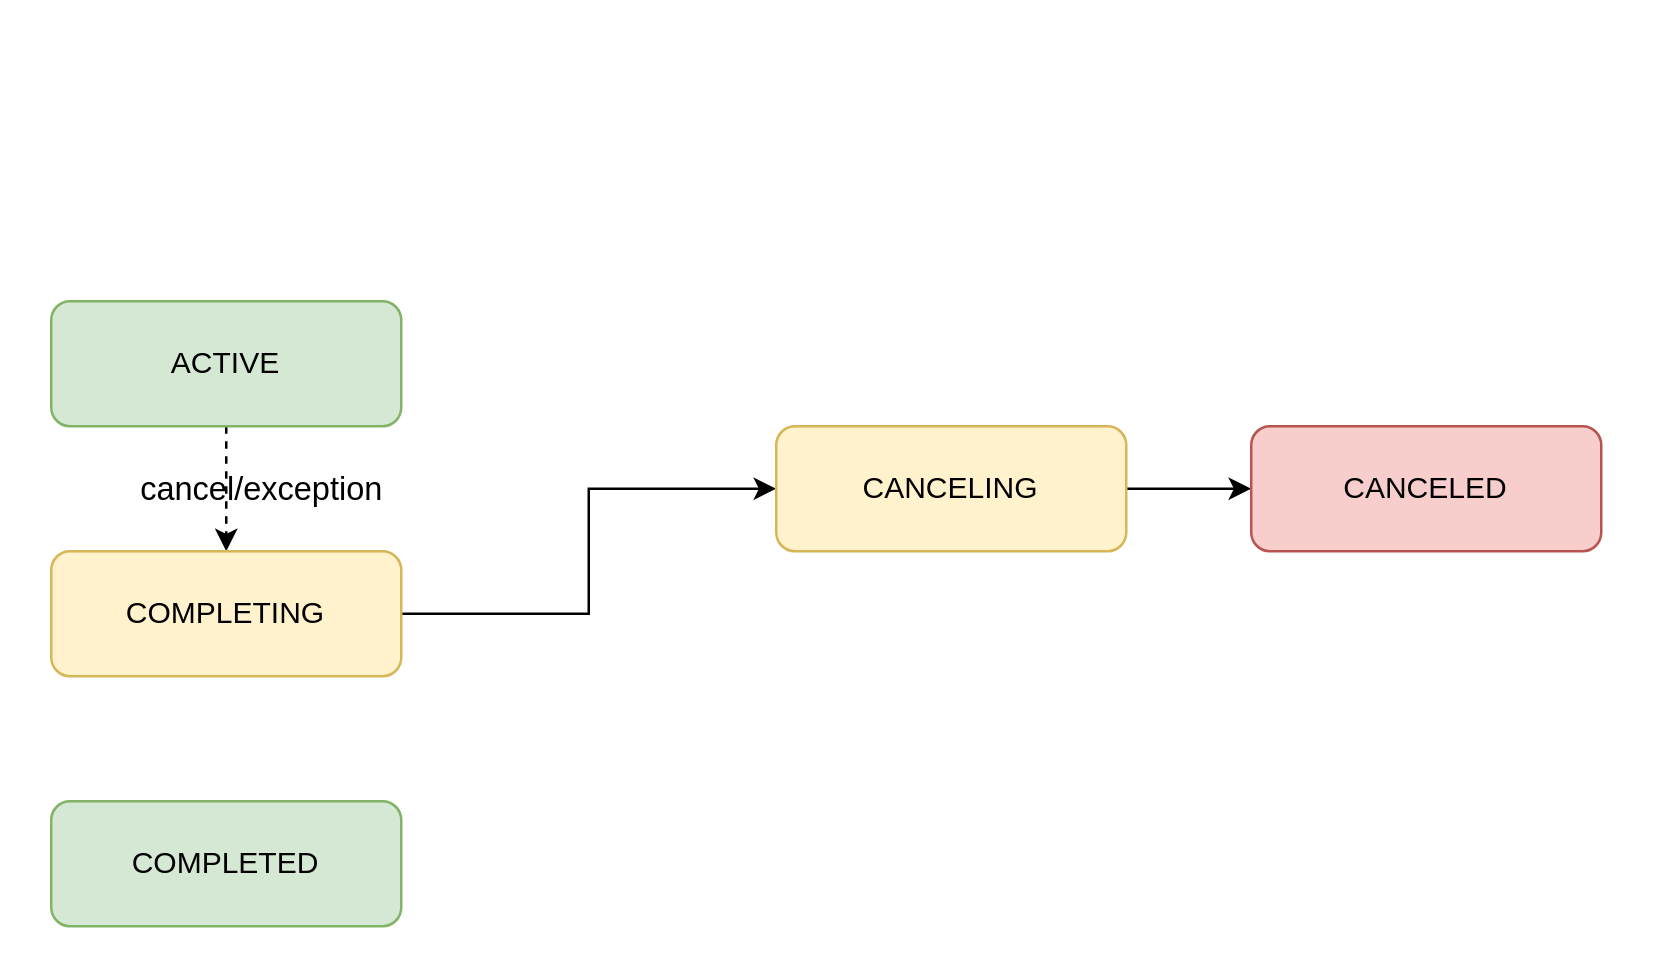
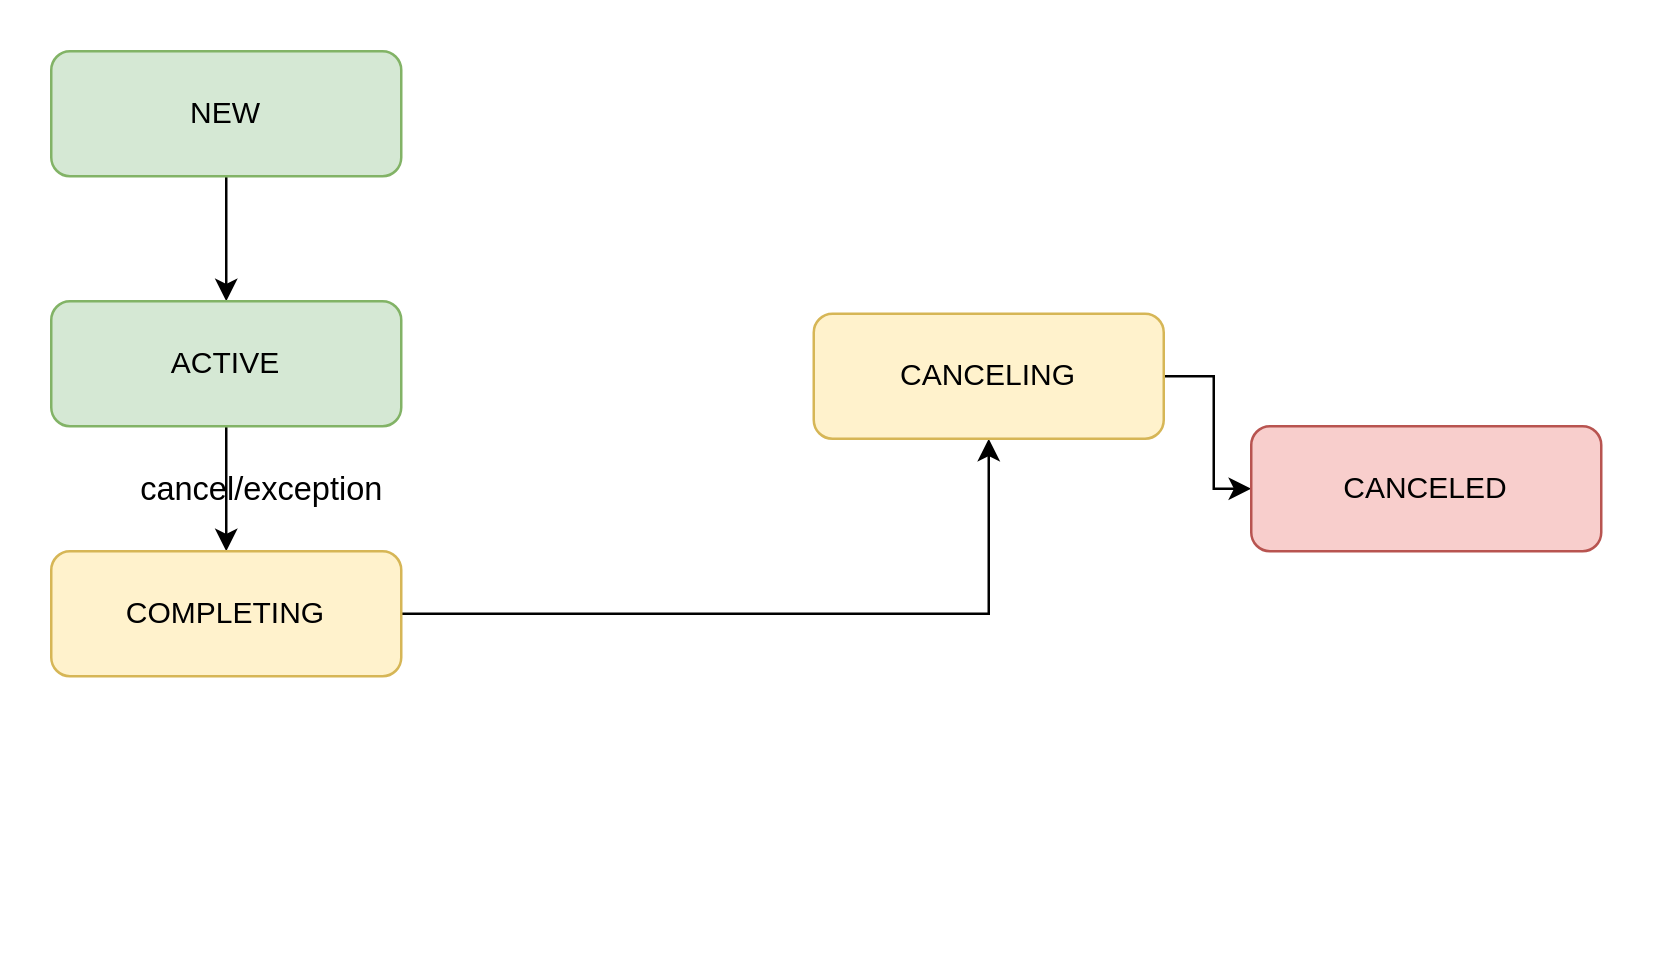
none -> (226, 114)
none -> (226, 230)
(226, 482) -> (226, 482)
(951, 489) -> (989, 376)
(226, 864) -> none
